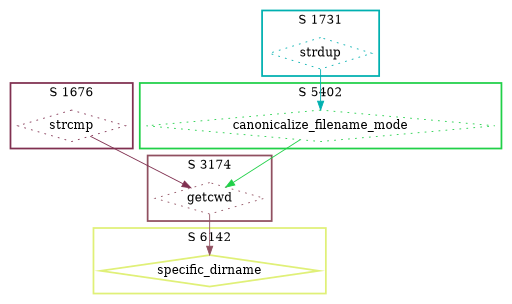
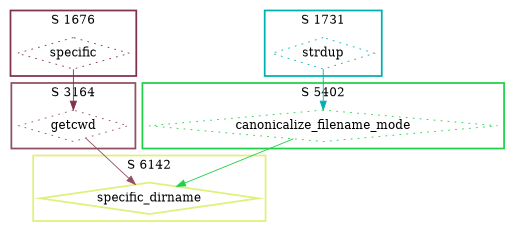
(72, 126) -> (73, 53)
(265, 162) -> (239, 161)
(210, 166) -> (73, 93)
